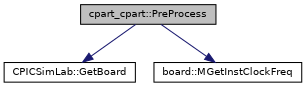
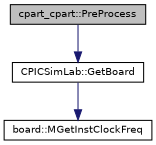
(184, 40) -> (78, 96)
